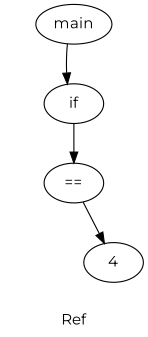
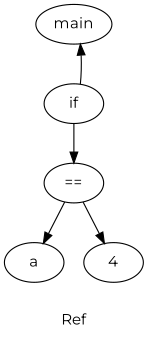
(67, 58) -> (81, 70)
none -> (34, 262)
